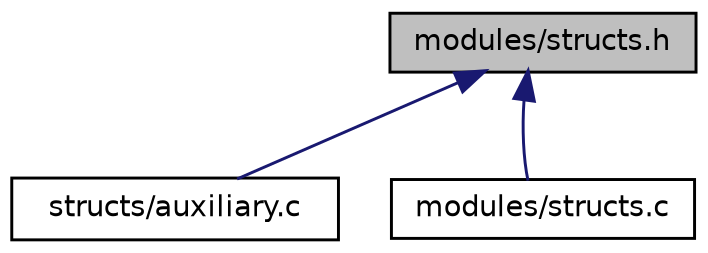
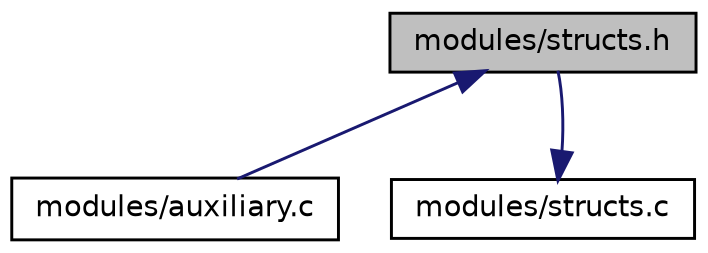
(523, 141) -> (563, 111)
(175, 209) -> (175, 209)
